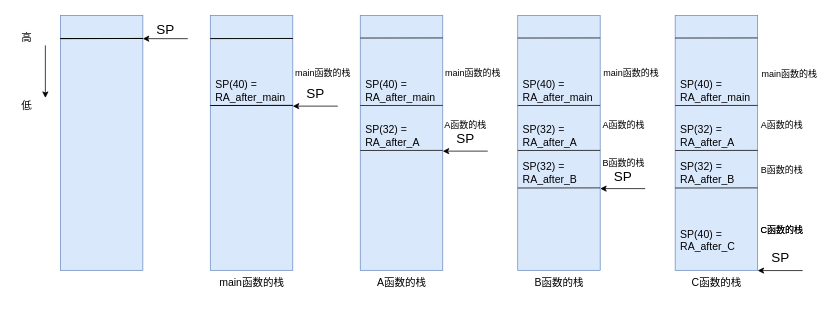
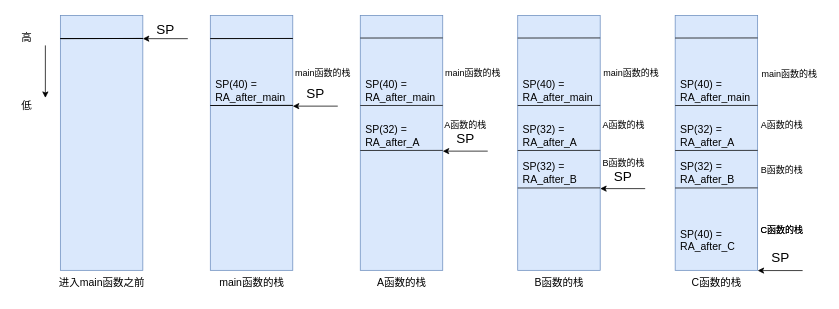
none -> (102, 282)
